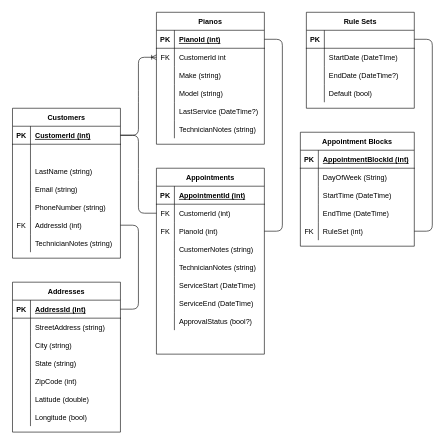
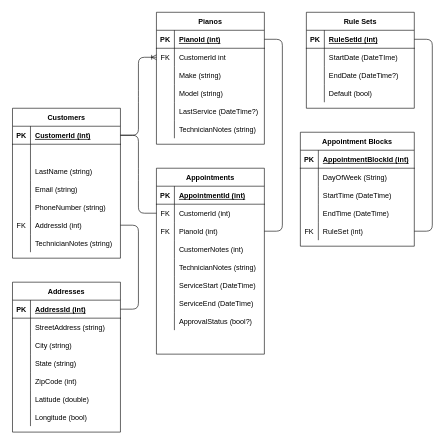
none -> (369, 39)
(221, 250) -> (215, 250)
